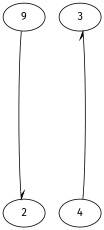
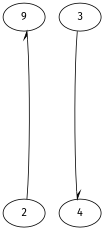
(19, 111) -> (29, 119)
(85, 119) -> (75, 111)
